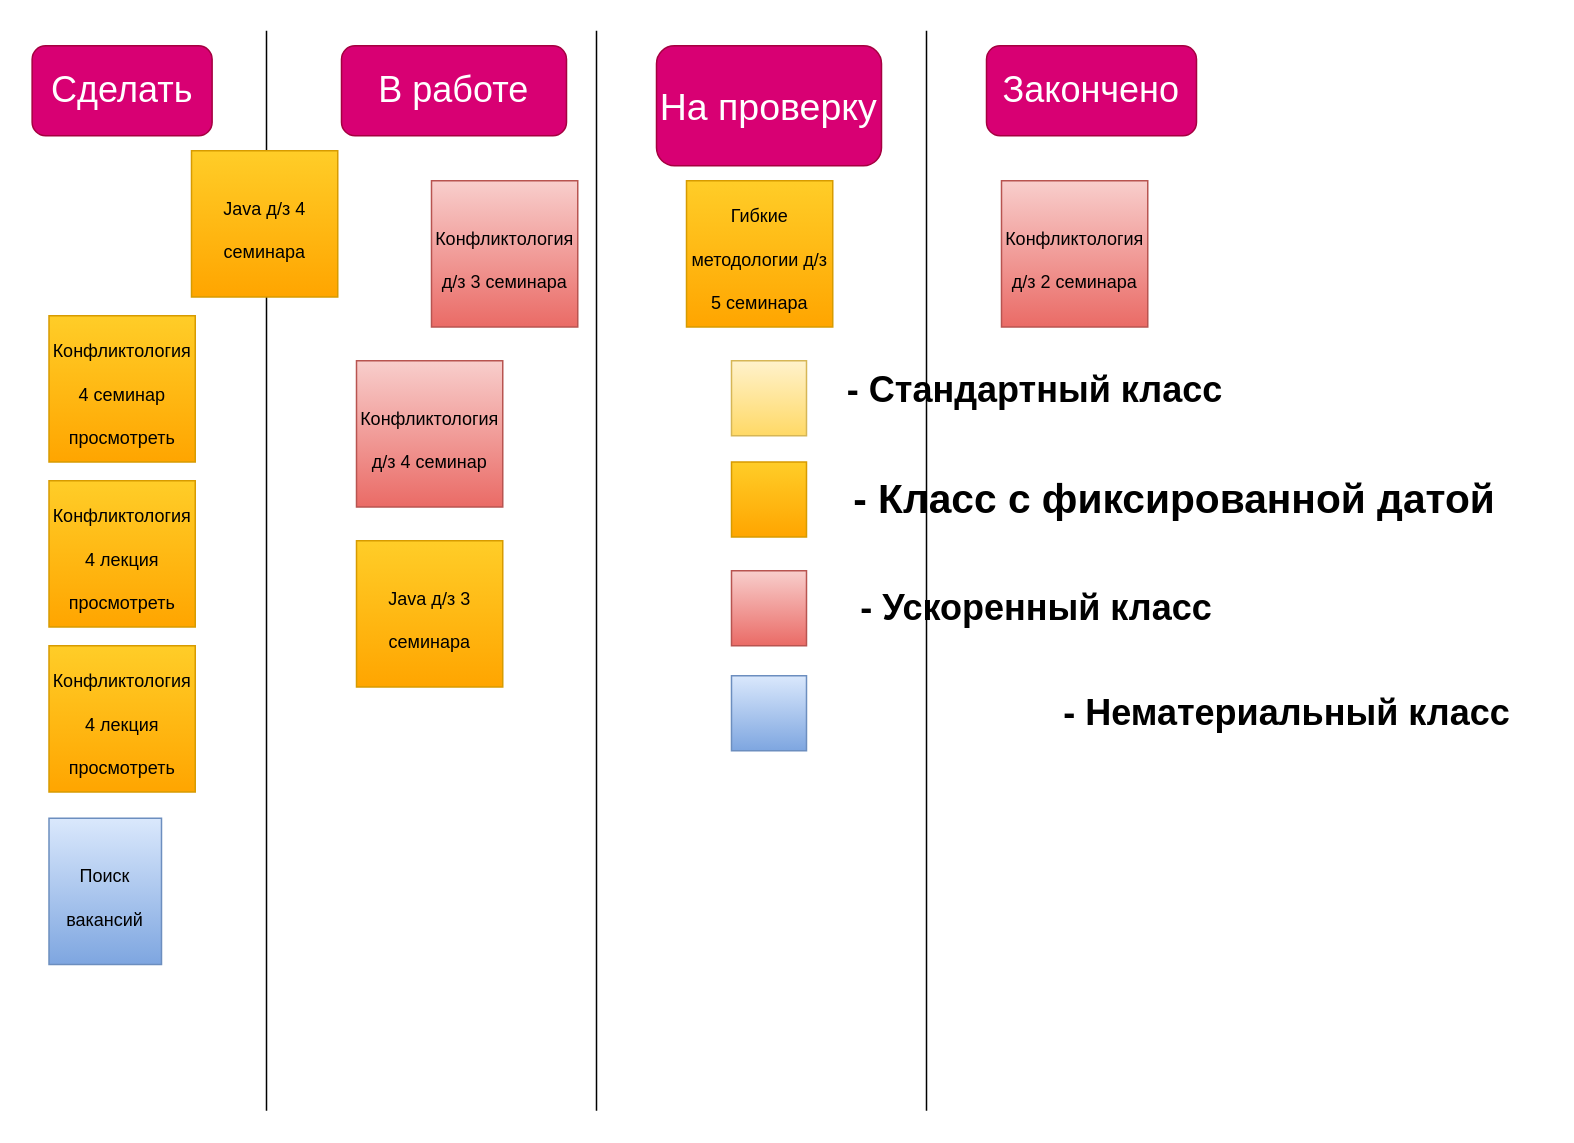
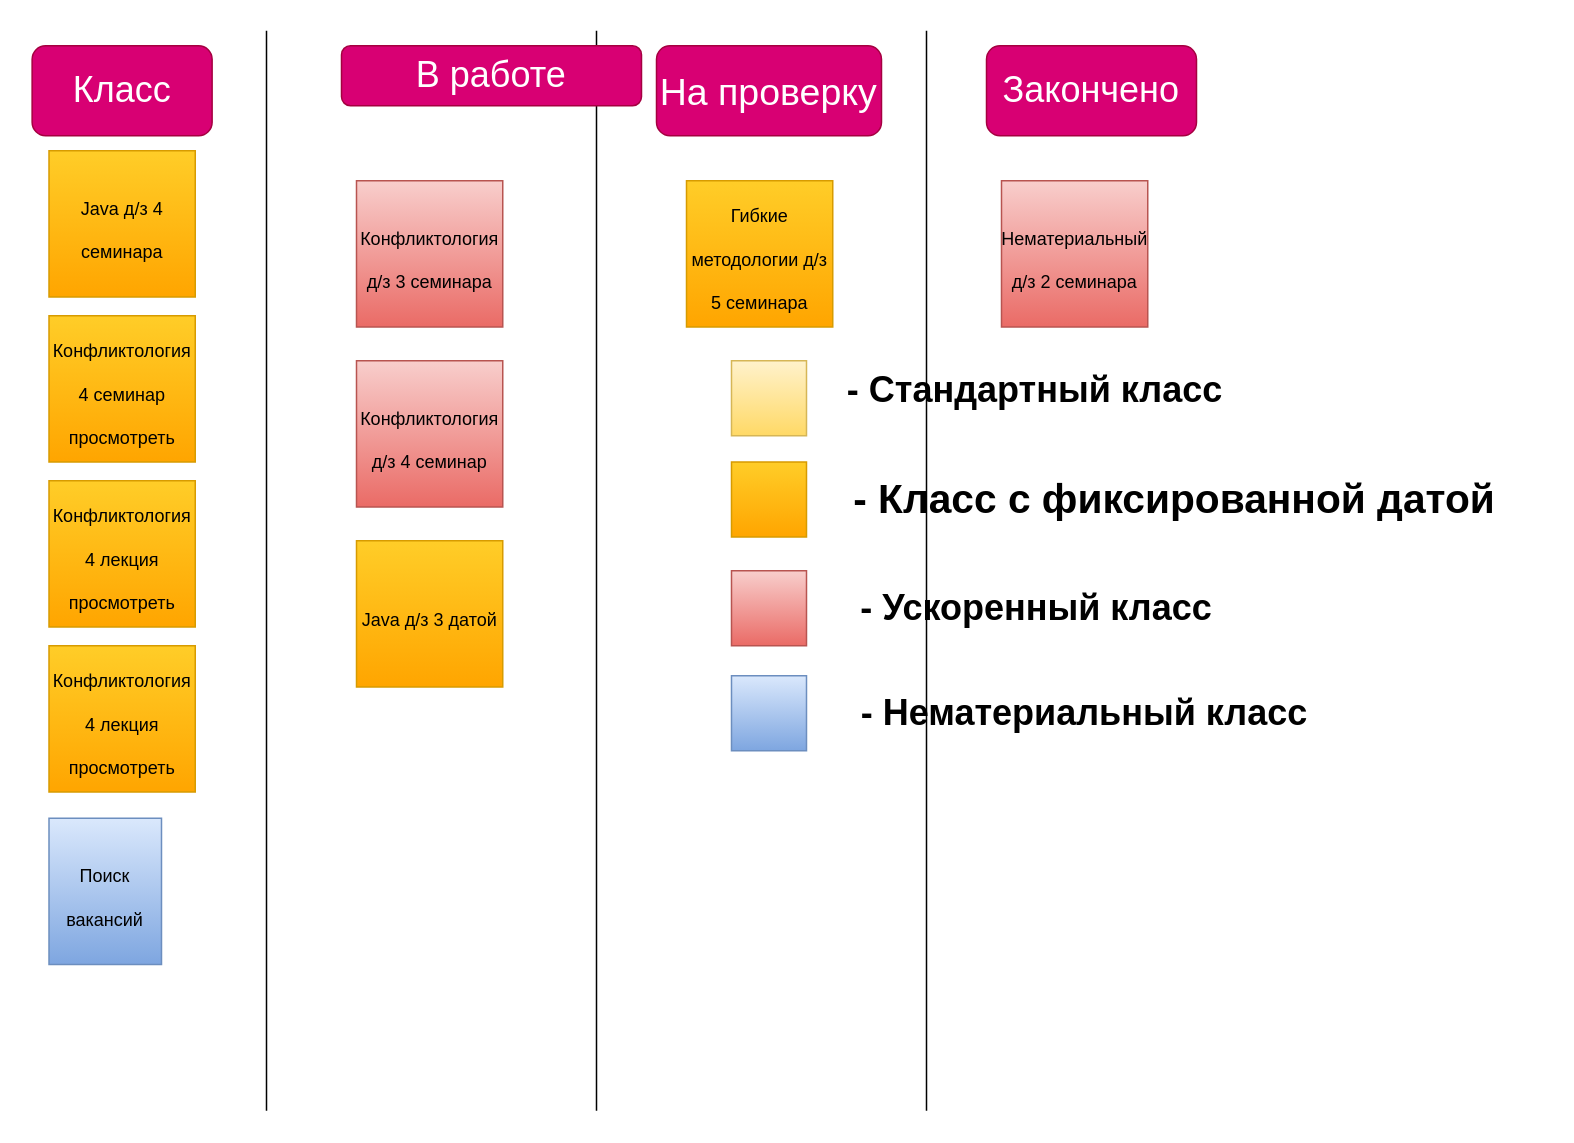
(122, 91) -> (122, 91)
(454, 91) -> (491, 76)
(769, 106) -> (769, 91)
(264, 224) -> (122, 224)
(504, 254) -> (429, 254)
(1075, 254) -> (1075, 254)
(430, 614) -> (430, 614)
(1286, 713) -> (1084, 713)
